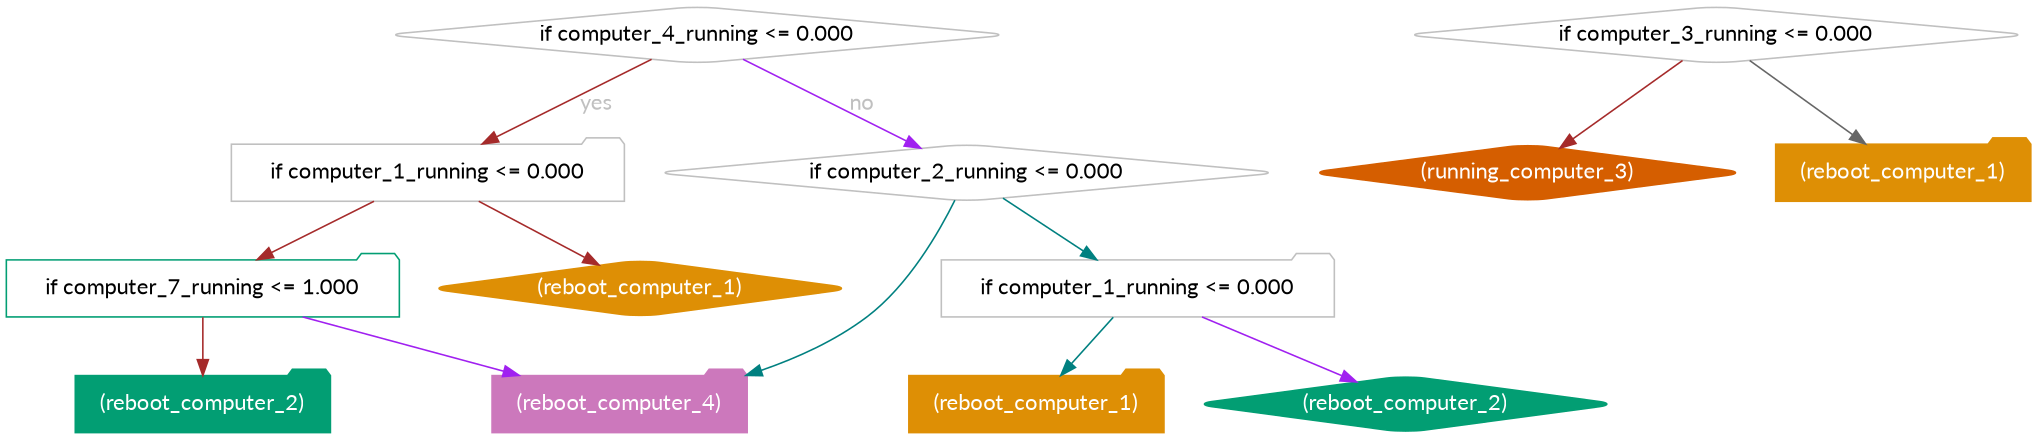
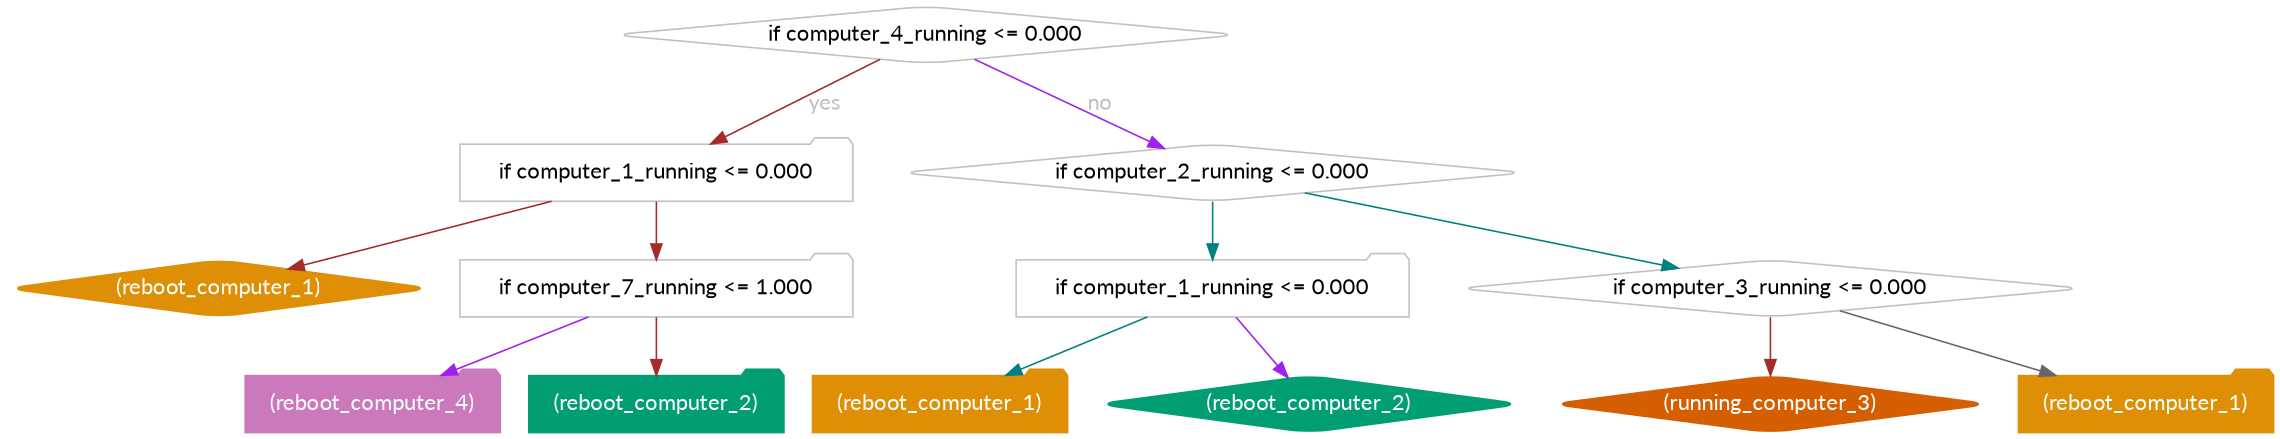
(203, 288) -> (656, 288)
(878, 308) -> (1484, 229)
